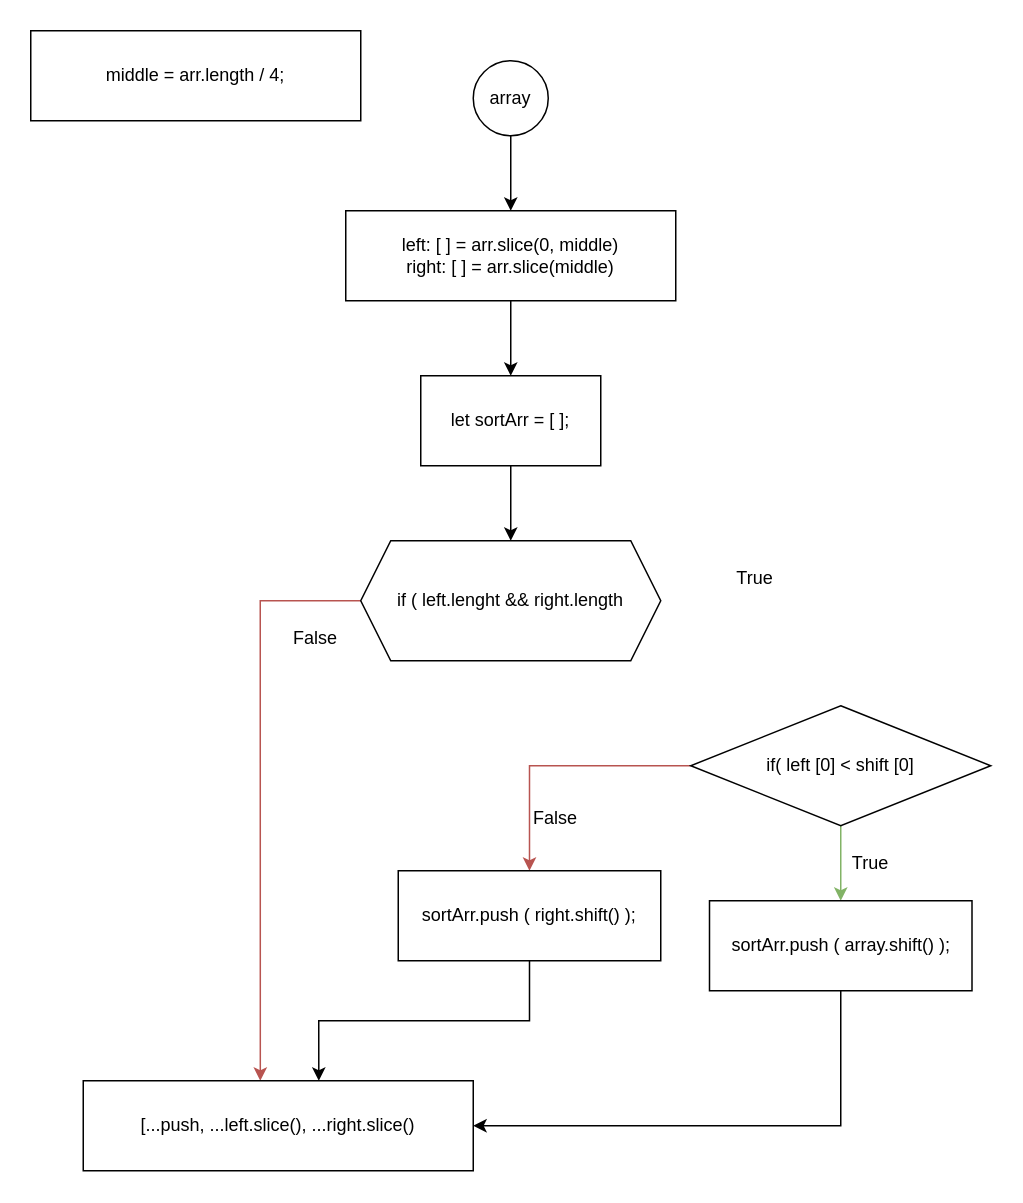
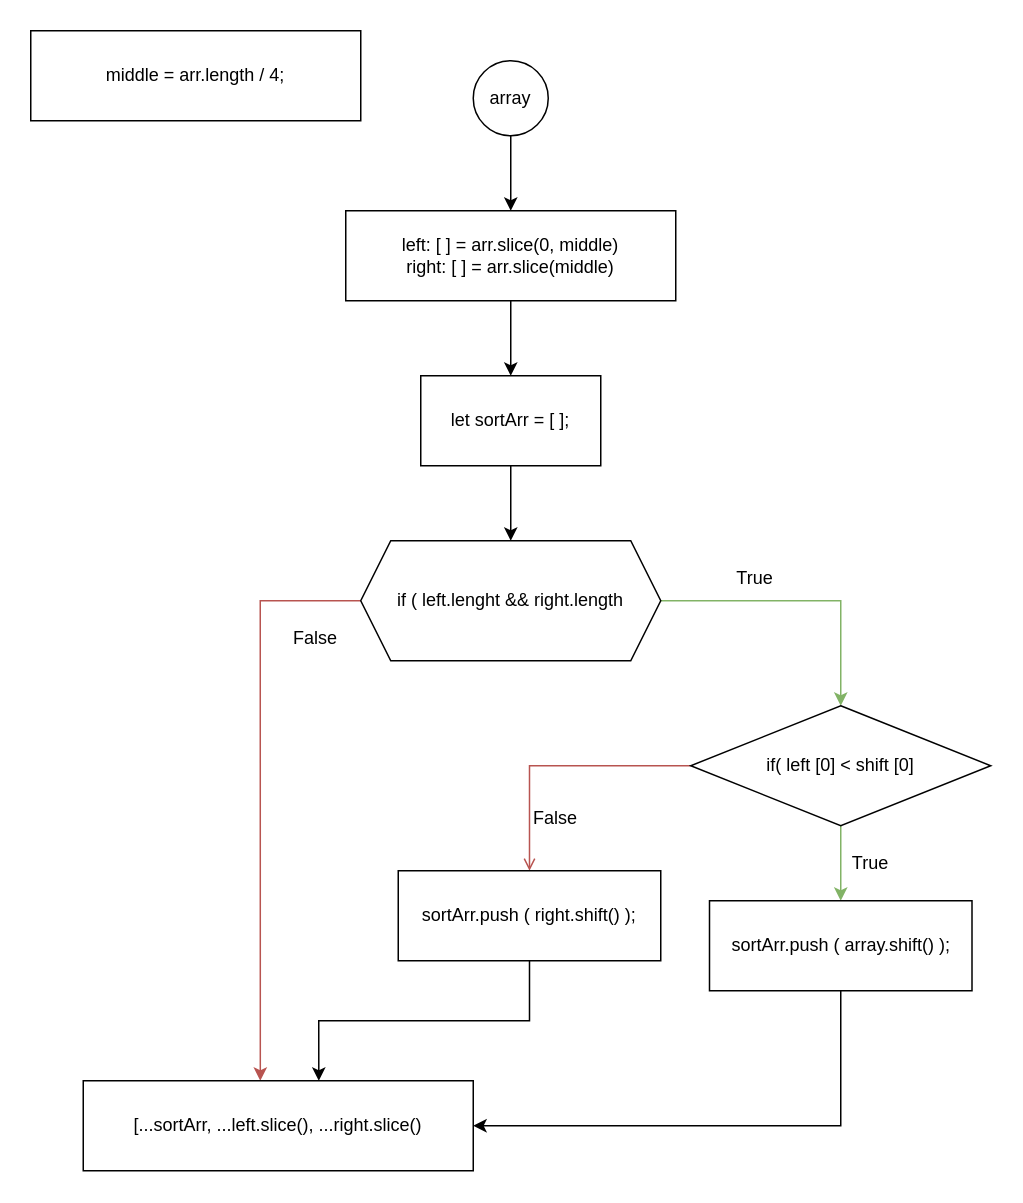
none -> (798, 601)
(530, 859) -> (530, 861)
(278, 1126) -> (278, 1126)
